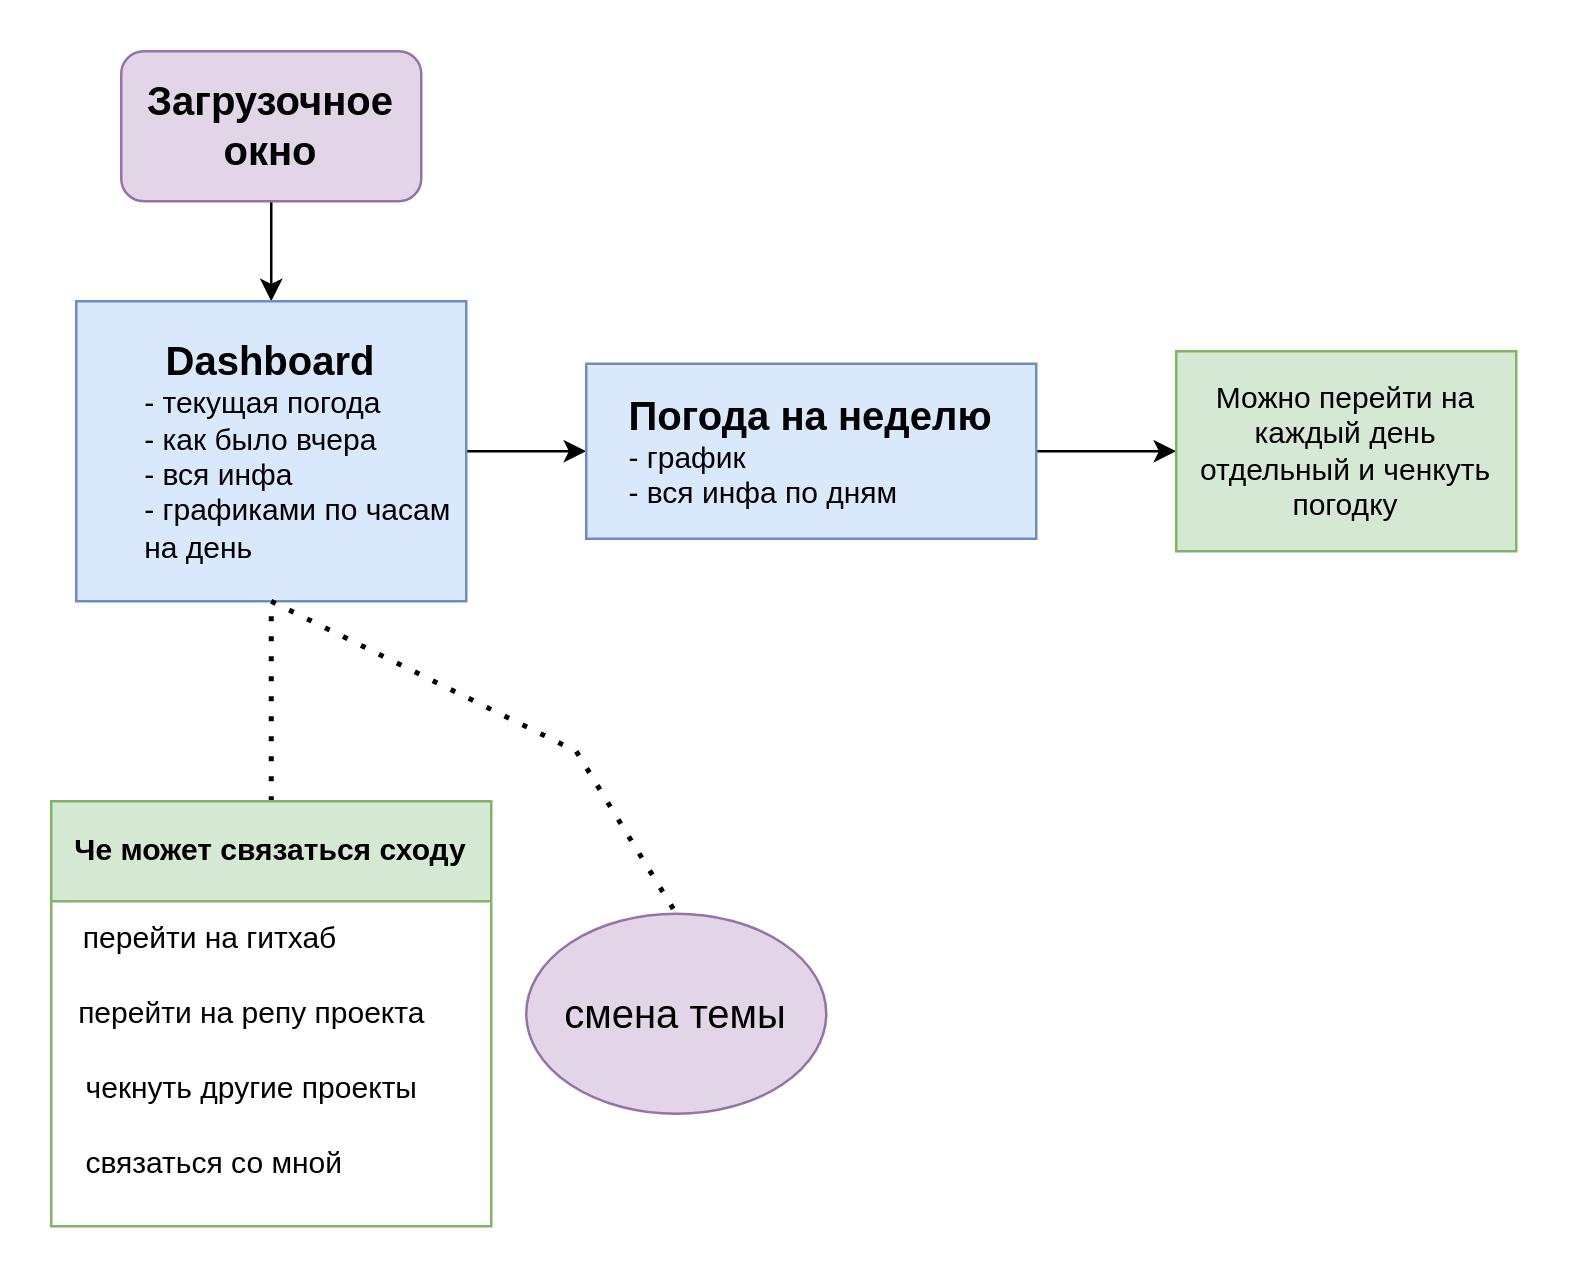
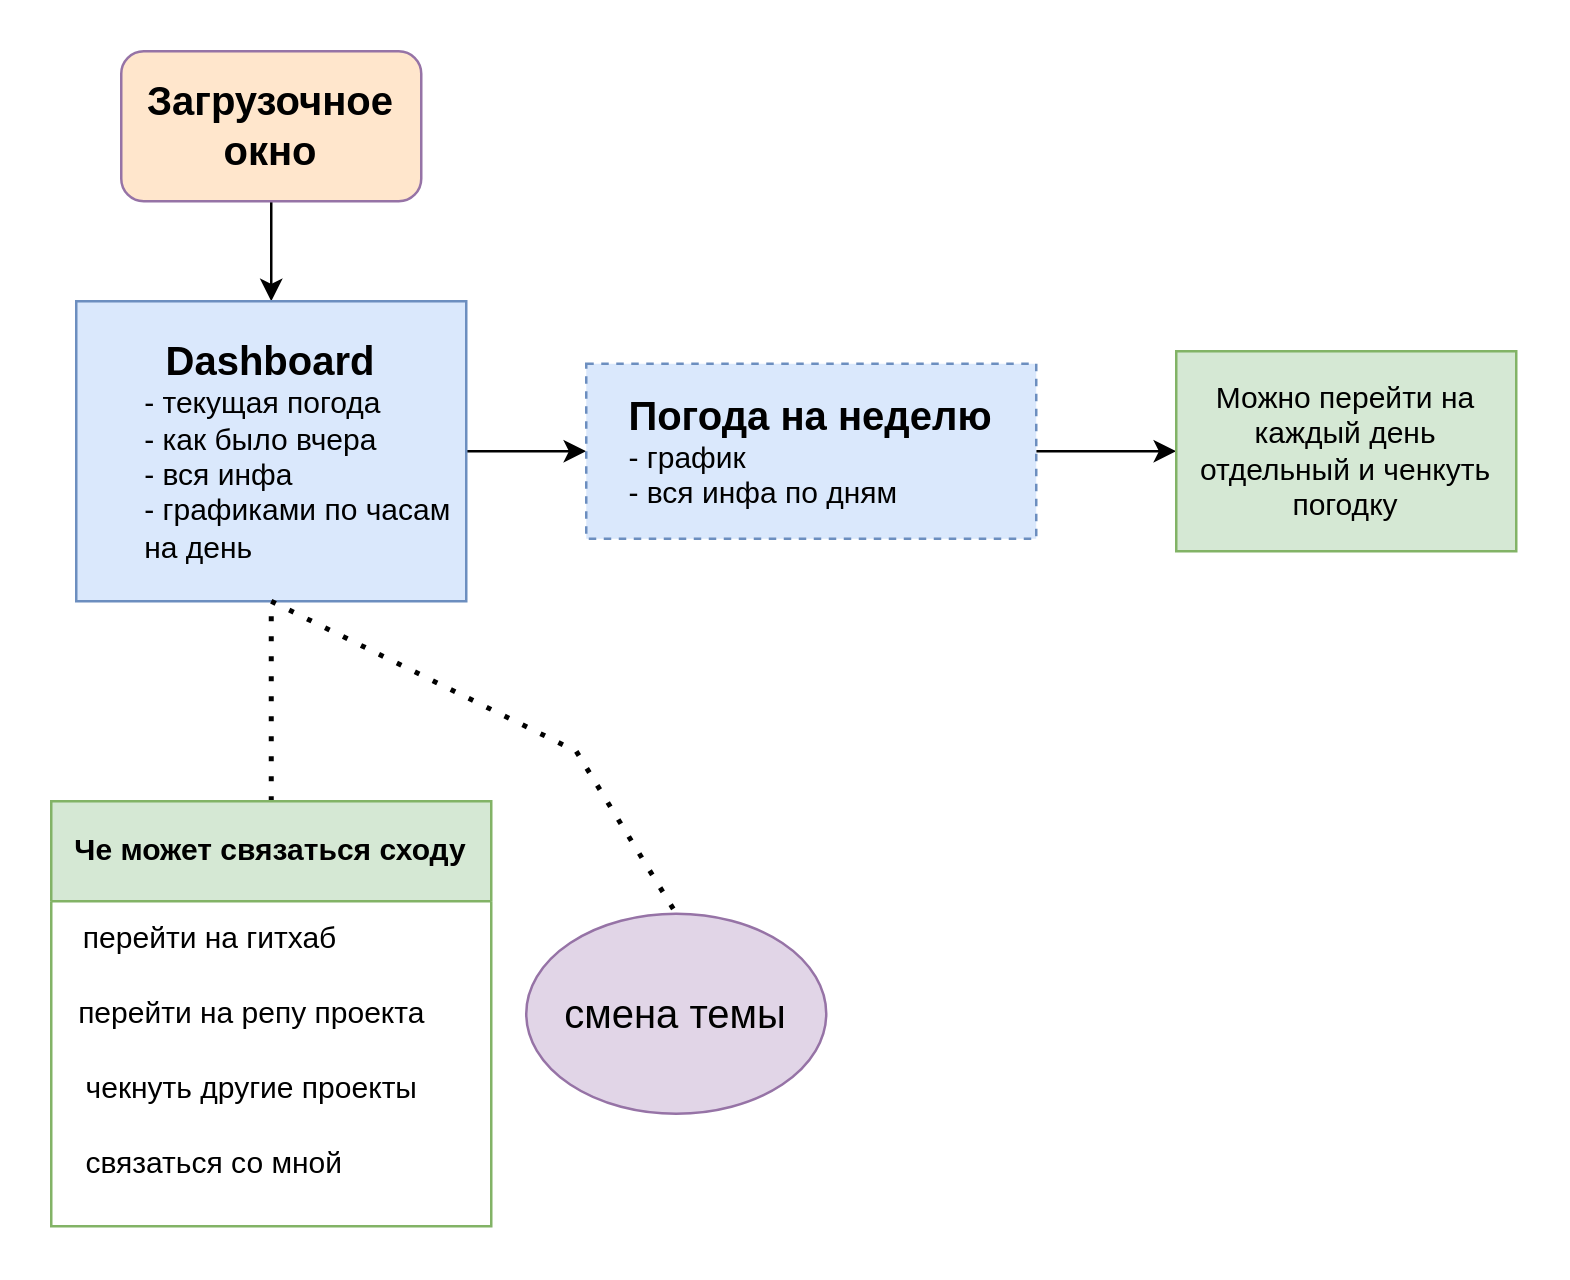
(271, 126) -> (271, 126)
(811, 451) -> (811, 451)
